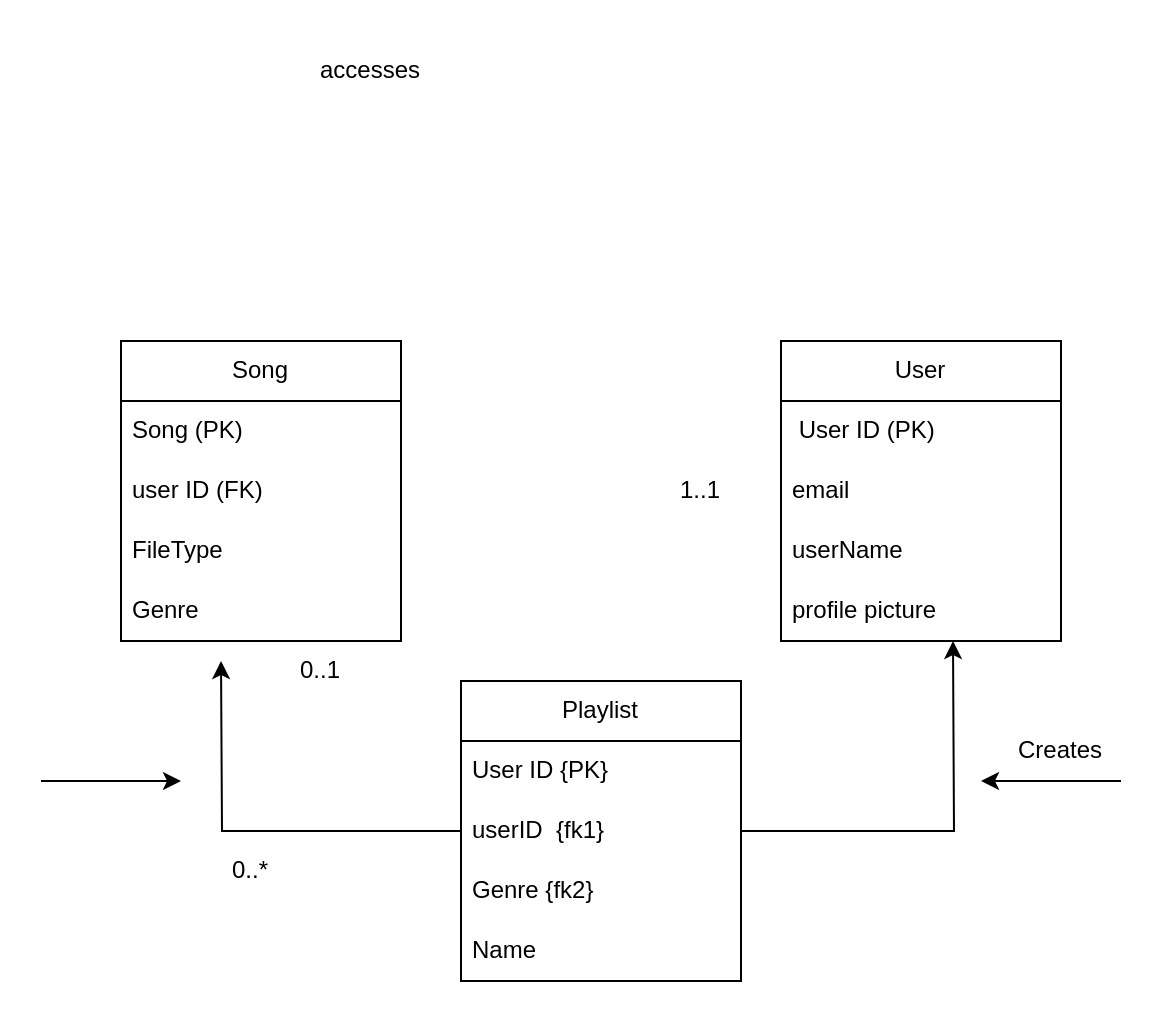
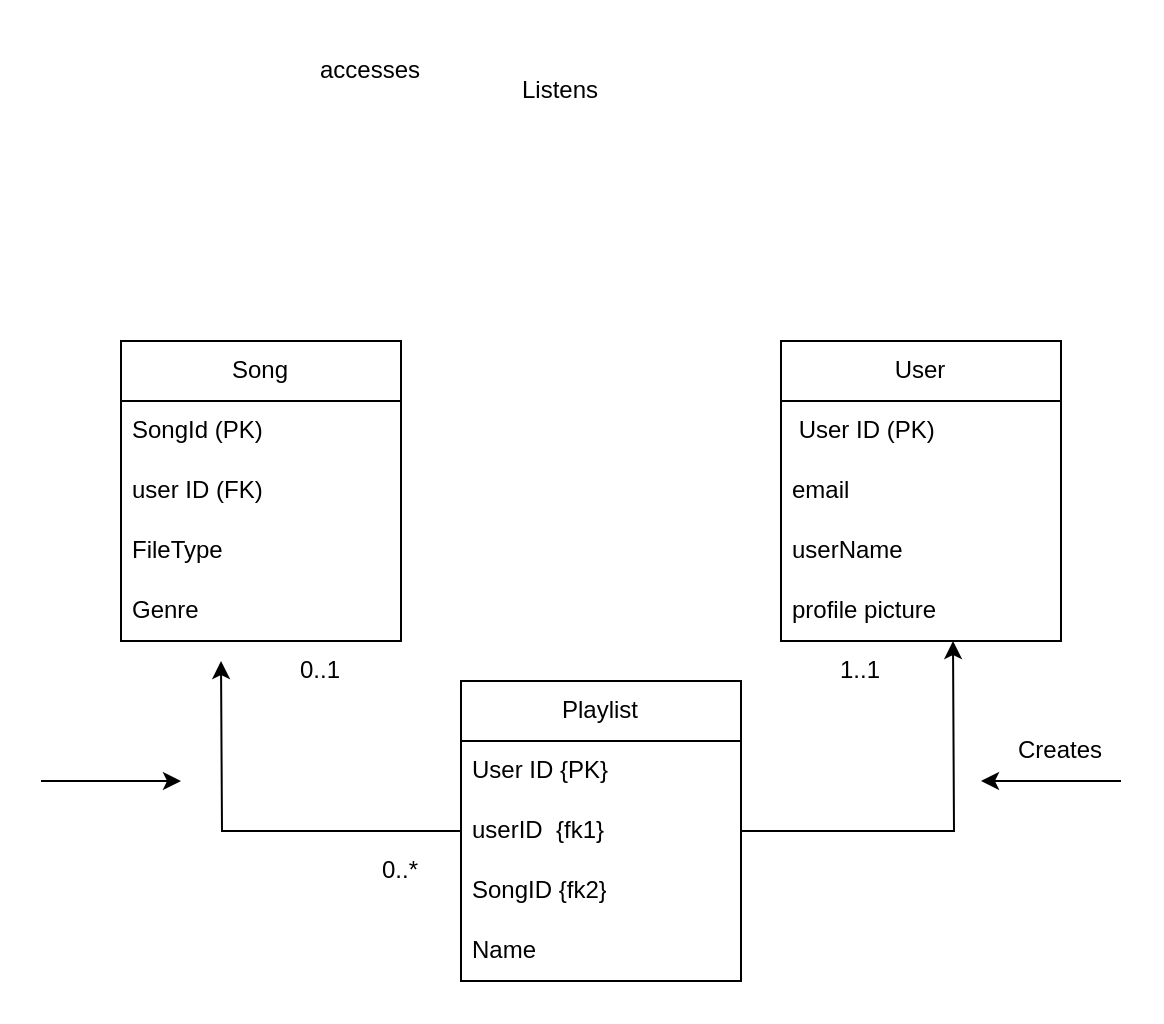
none -> (561, 91)
(190, 431) -> (204, 431)
(701, 491) -> (861, 671)
(251, 871) -> (401, 871)
(544, 891) -> (551, 891)
